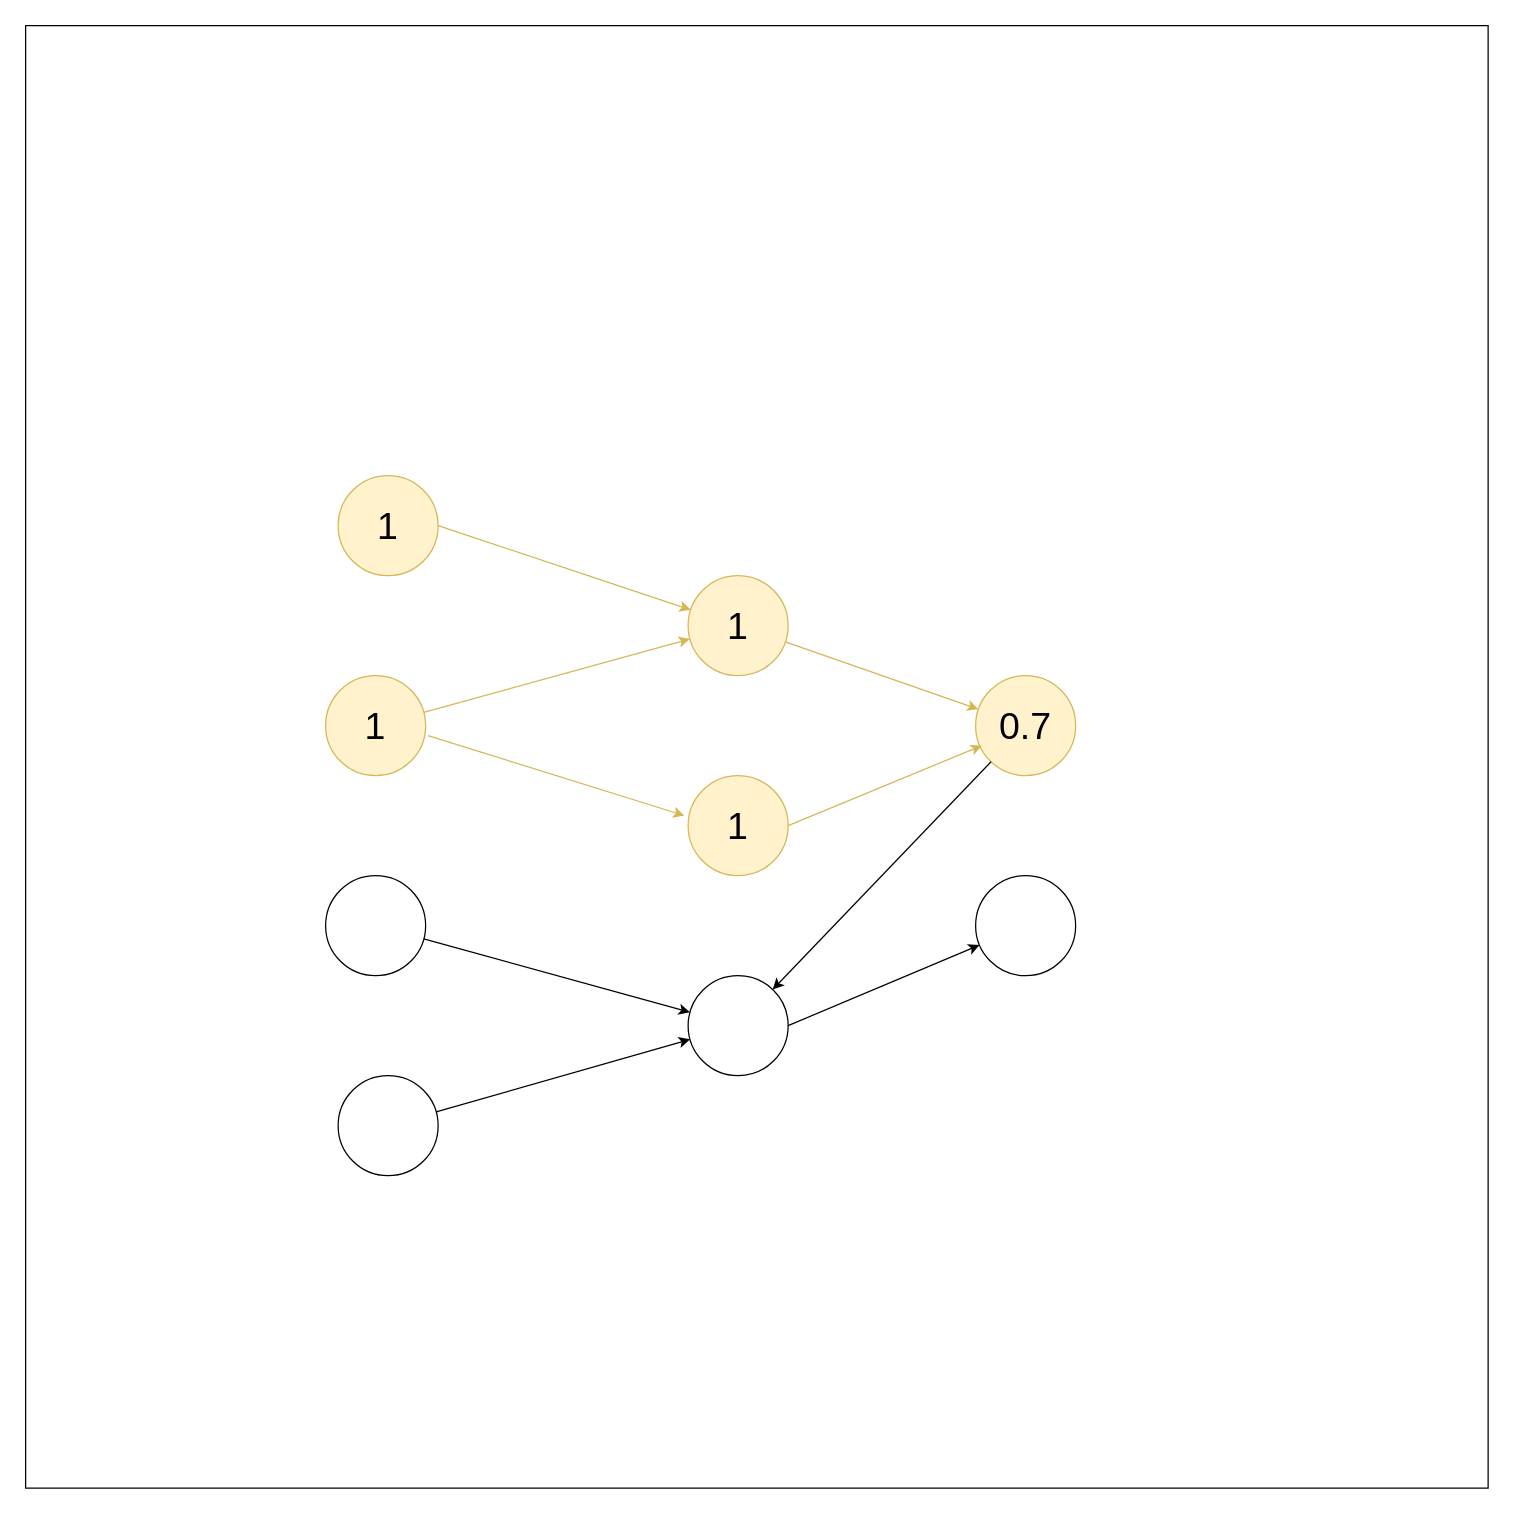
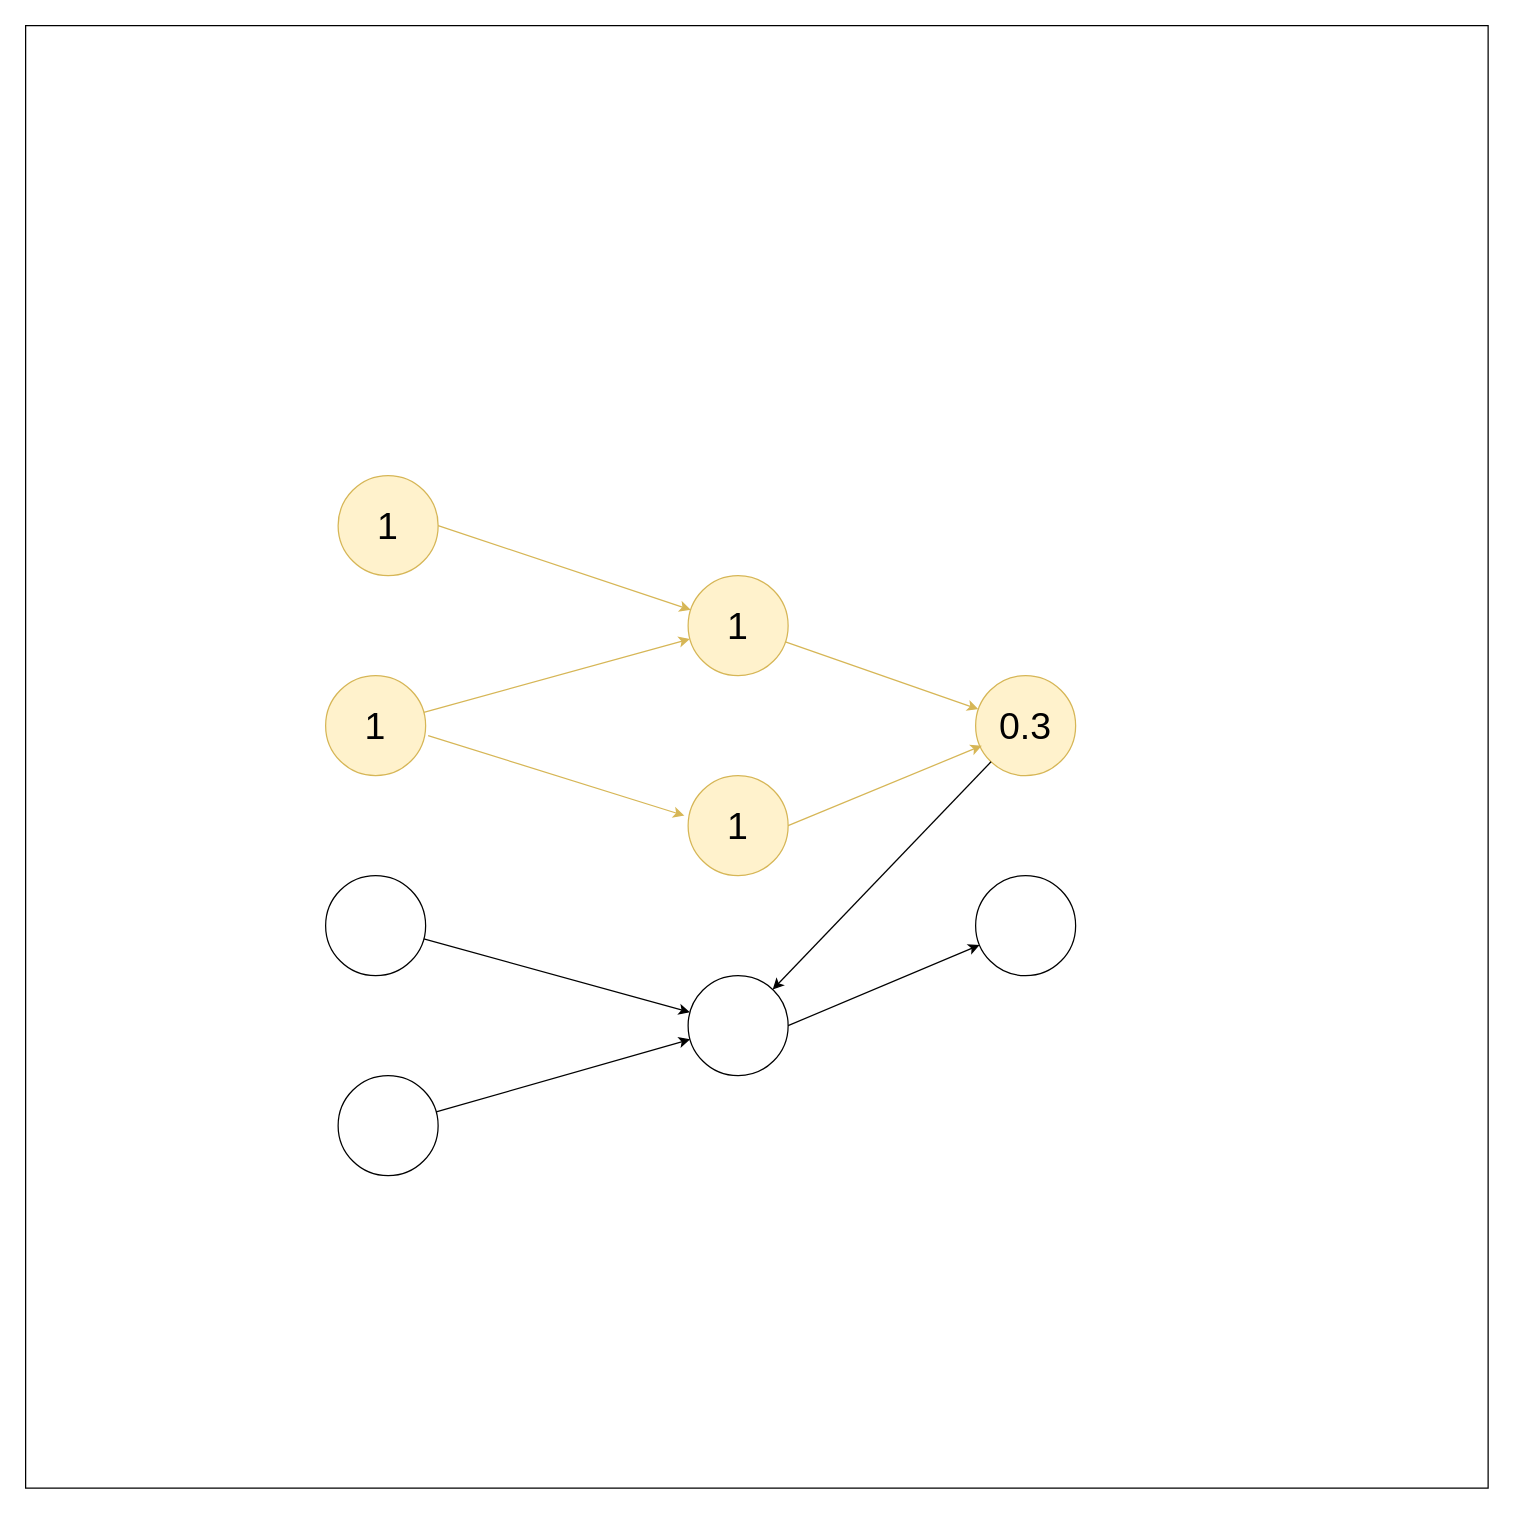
(1026, 726) -> (1026, 726)
